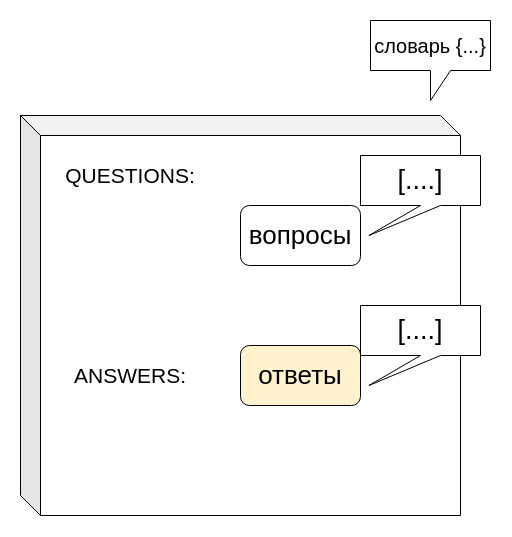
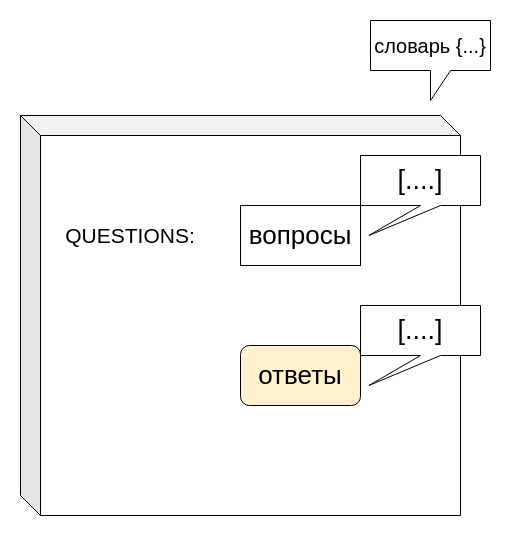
(131, 176) -> (131, 236)
(301, 236) -> (301, 236)
(131, 376) -> none
